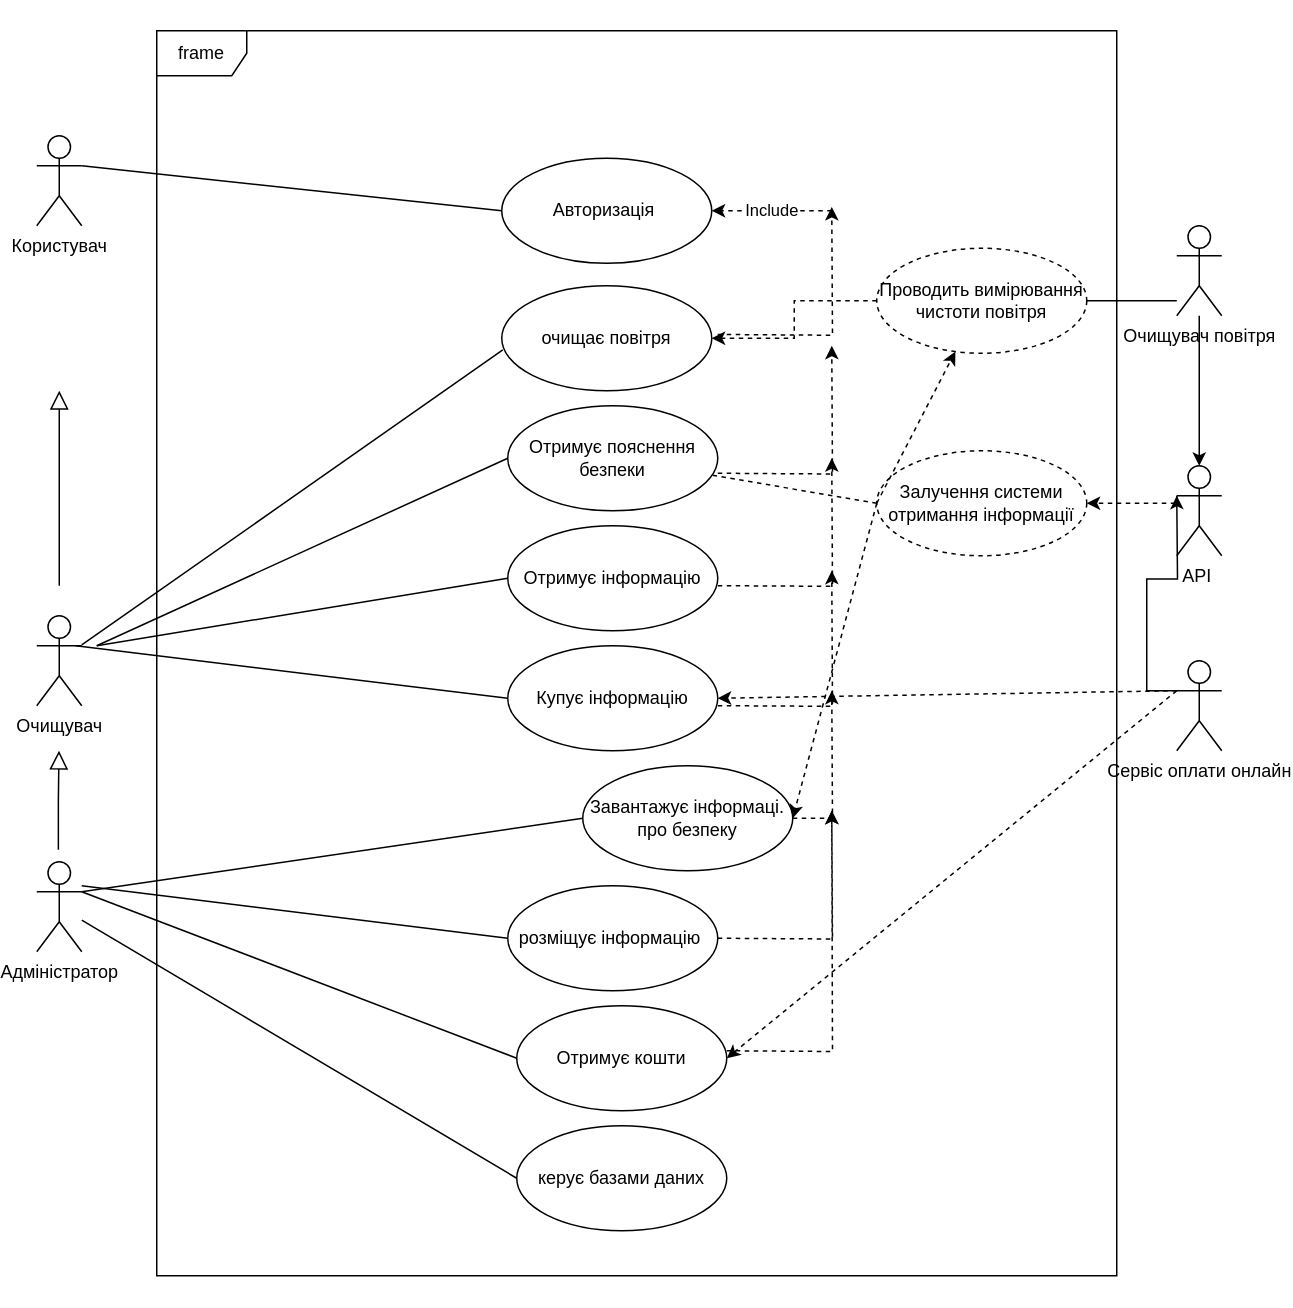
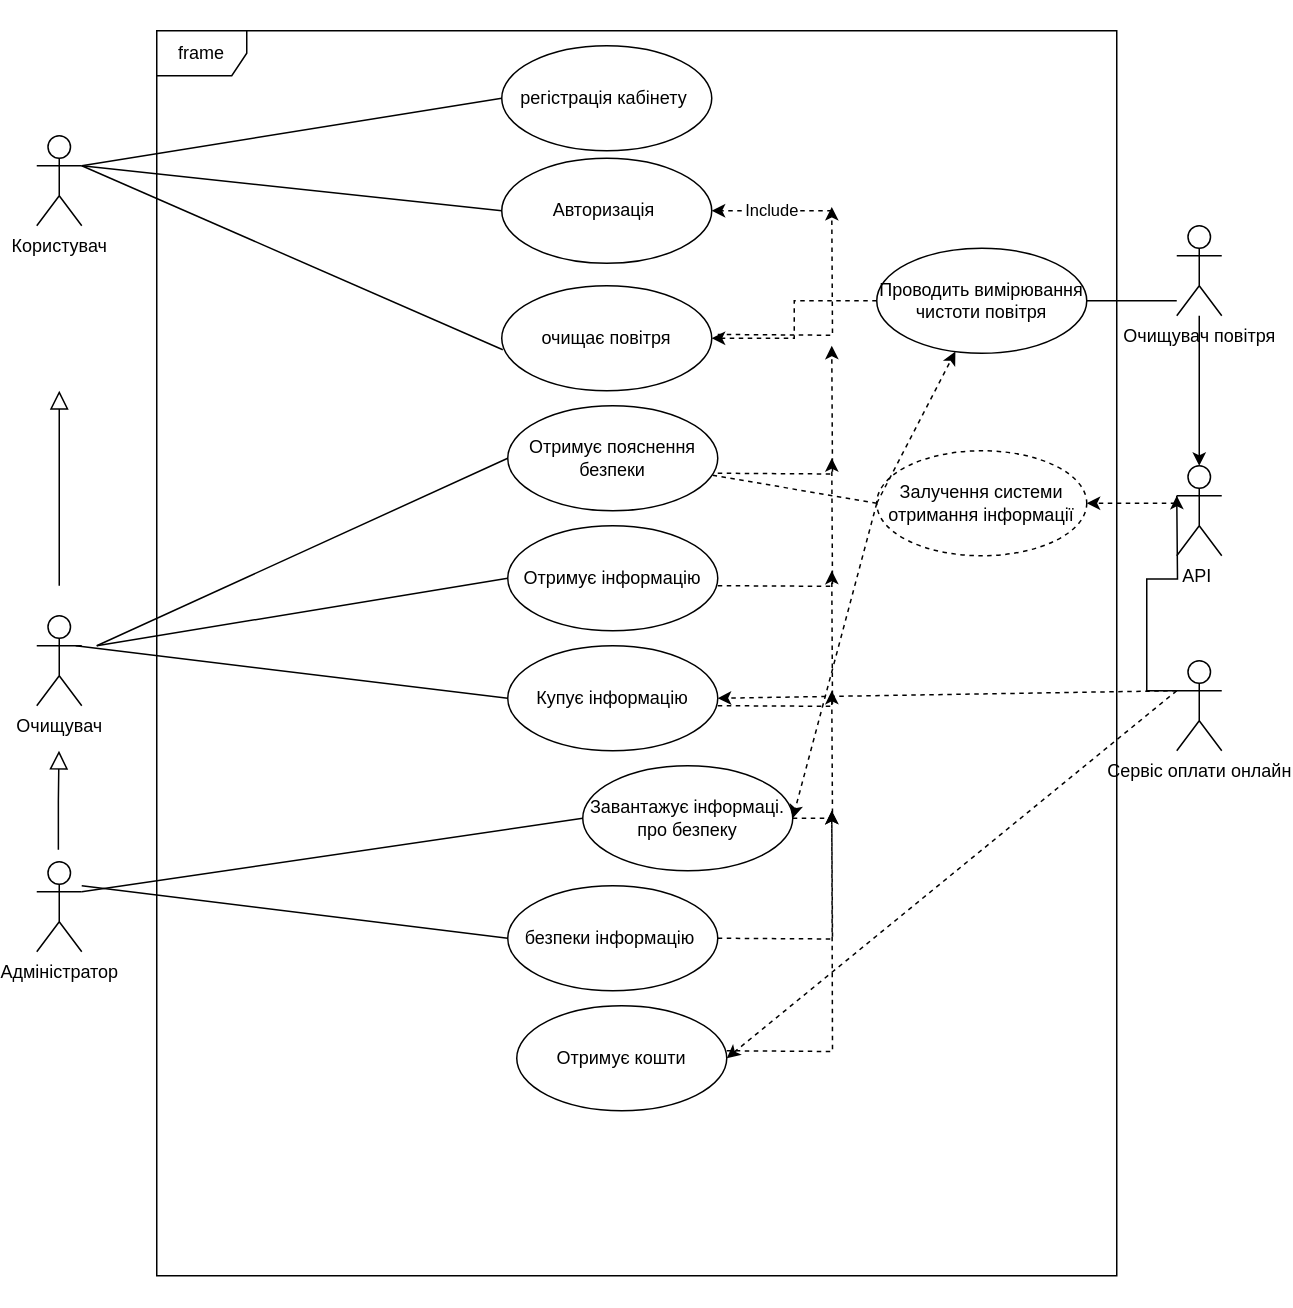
none -> (607, 98)
none -> (295, 131)
(982, 301) -> (982, 301)
(293, 497) -> (295, 259)
(613, 938) -> (613, 938)
(301, 976) -> none
(299, 1049) -> none
(622, 1178) -> none
